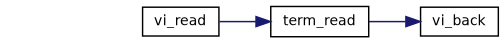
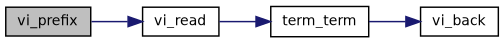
none -> (48, 22)
(320, 22) -> (320, 22)
